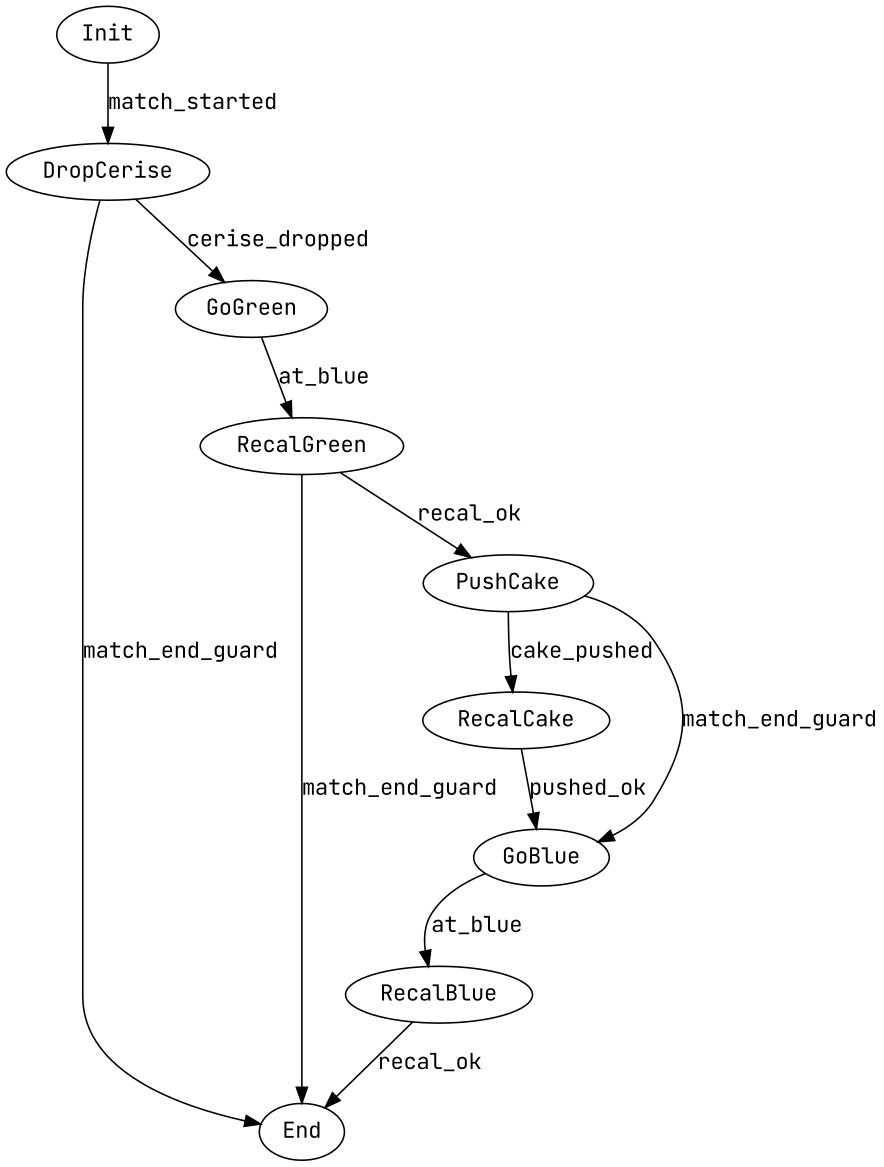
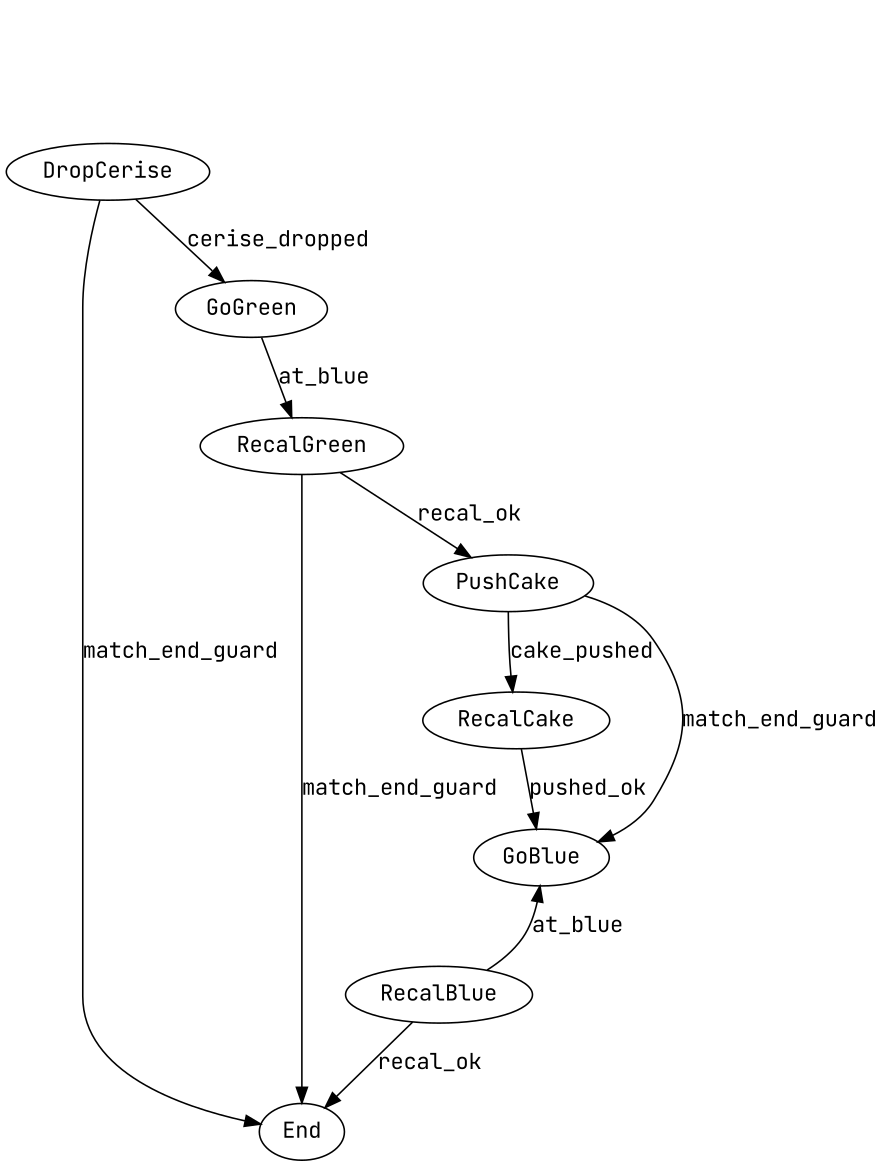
(108, 35) -> none
(441, 902) -> (520, 941)
